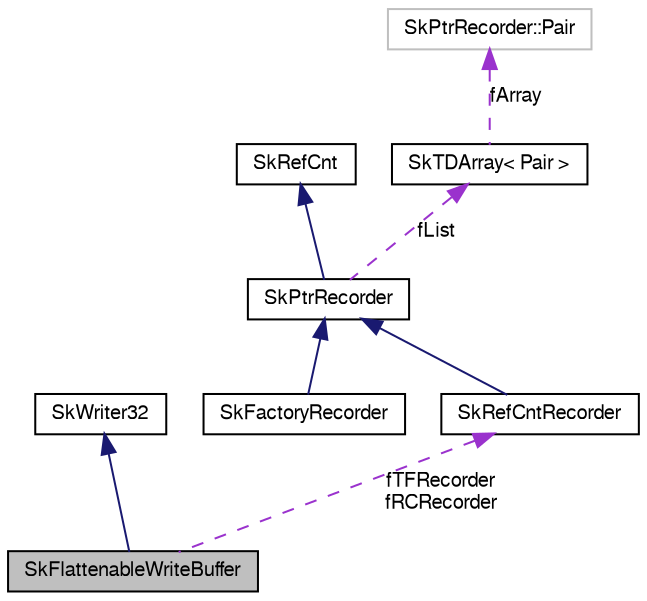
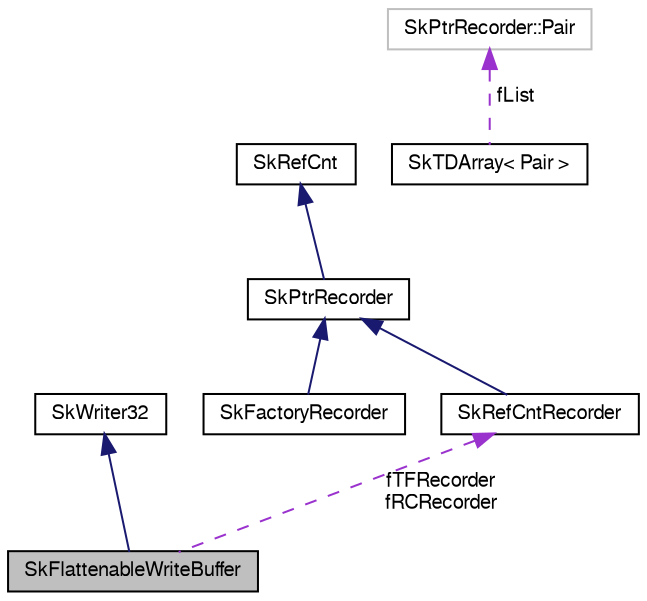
(516, 97) -> (516, 97)
(401, 238) -> none
